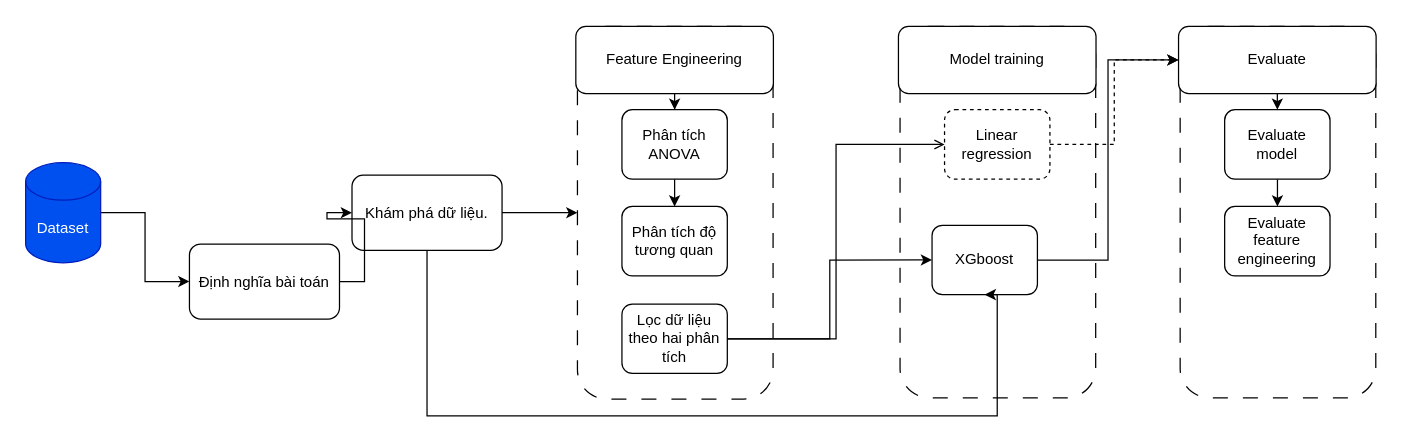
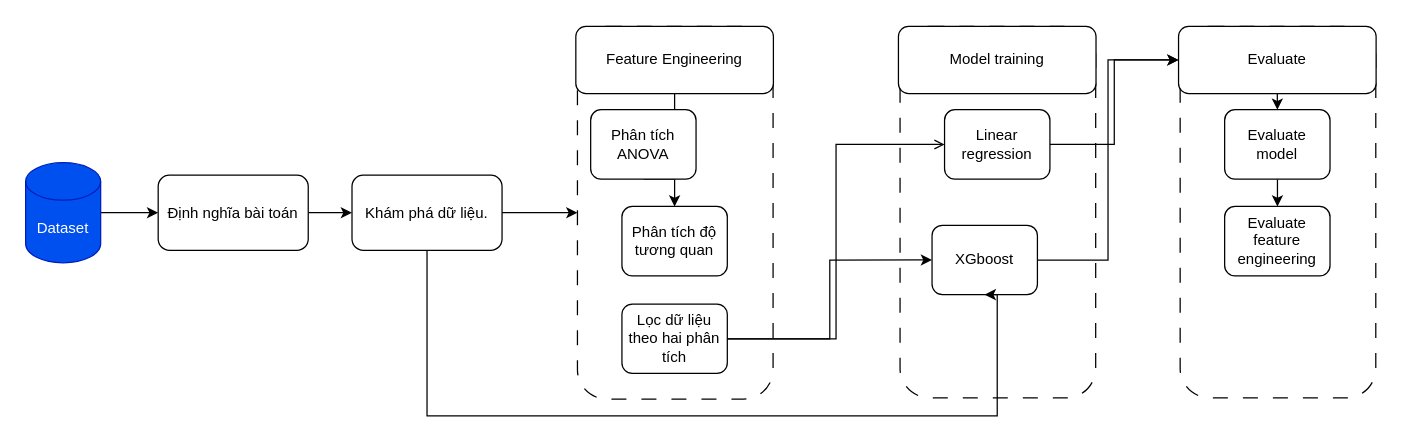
(1114, 135) -> (1114, 135)
(674, 144) -> (643, 144)
(997, 144) -> (997, 144)
(264, 281) -> (233, 213)
